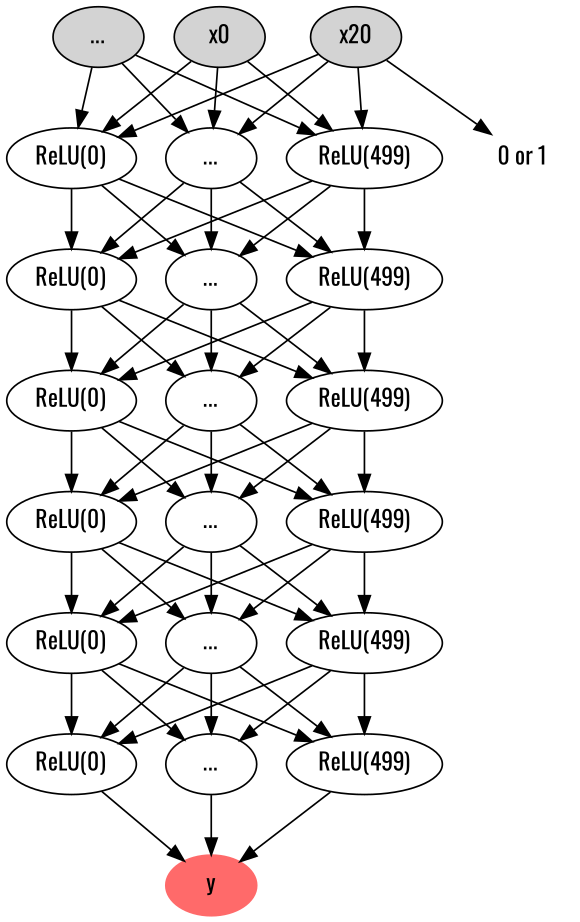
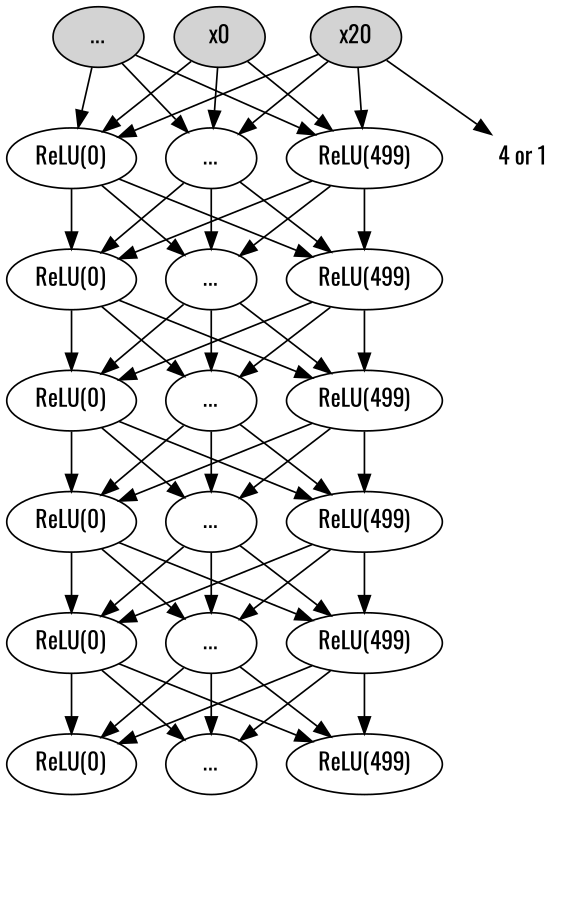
(523, 158) -> (523, 158)
(211, 885) -> none
